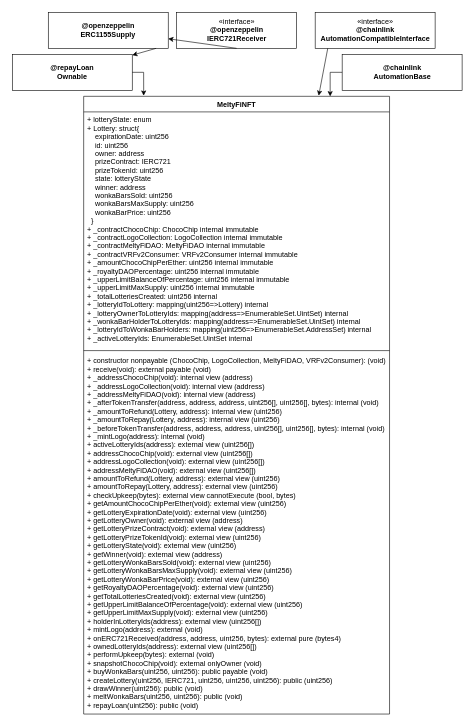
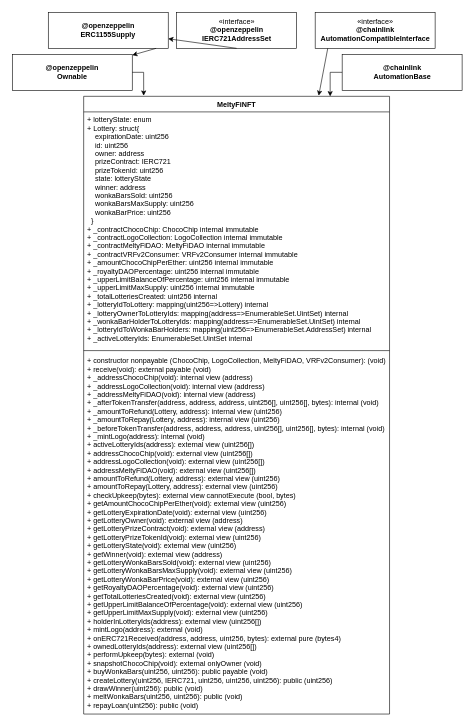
(237, 30) -> (237, 30)
(72, 72) -> (72, 72)
